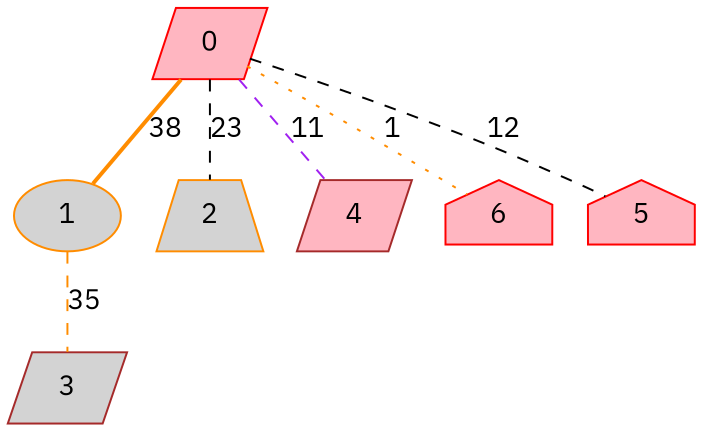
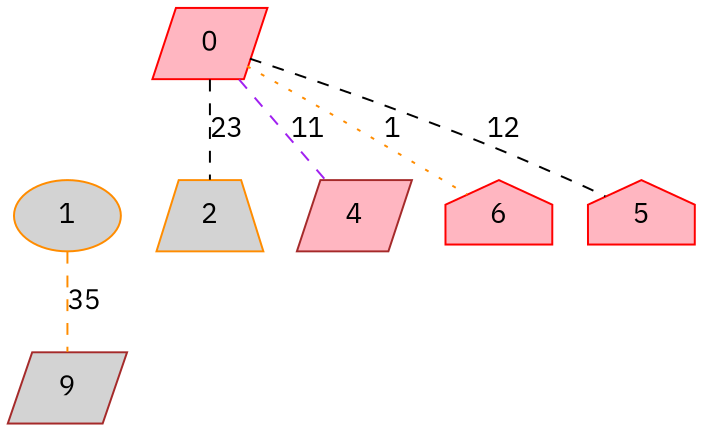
(137, 132) -> none
(67, 388) -> (67, 388)
